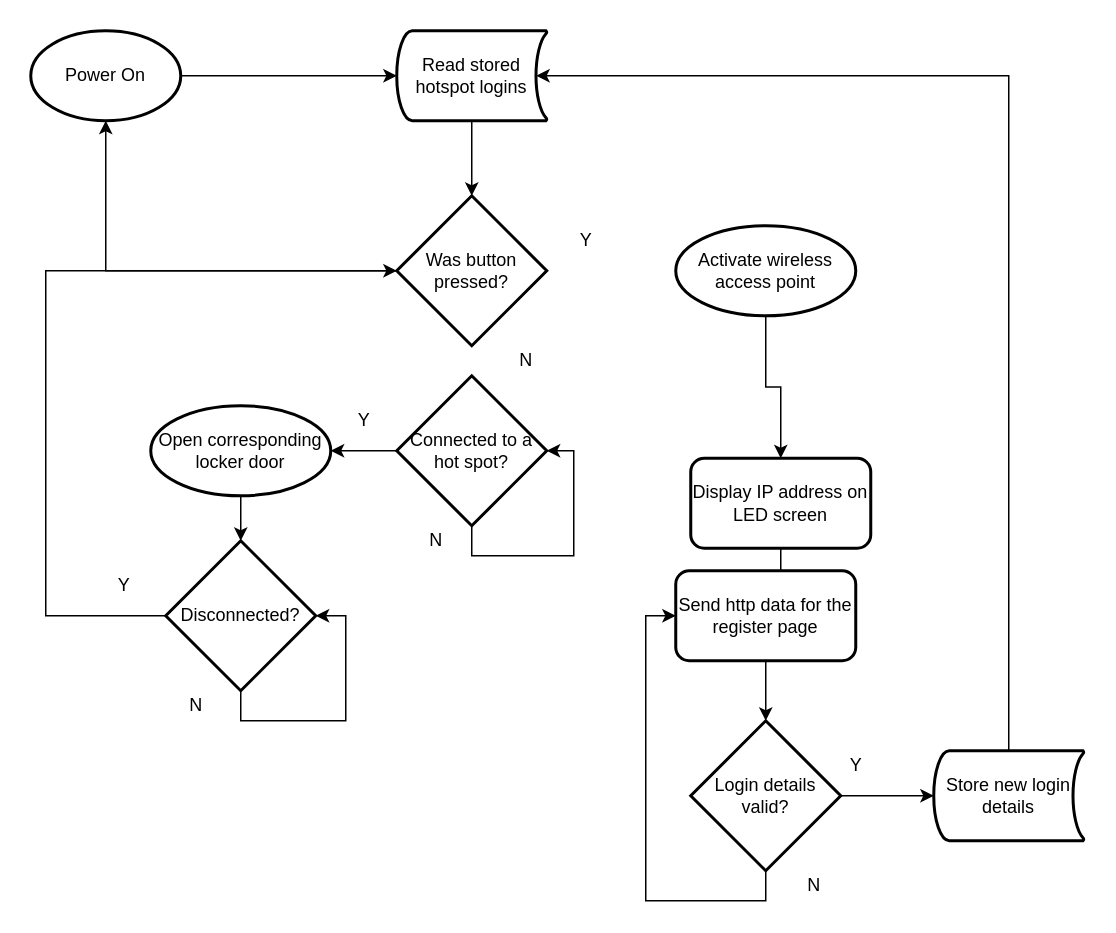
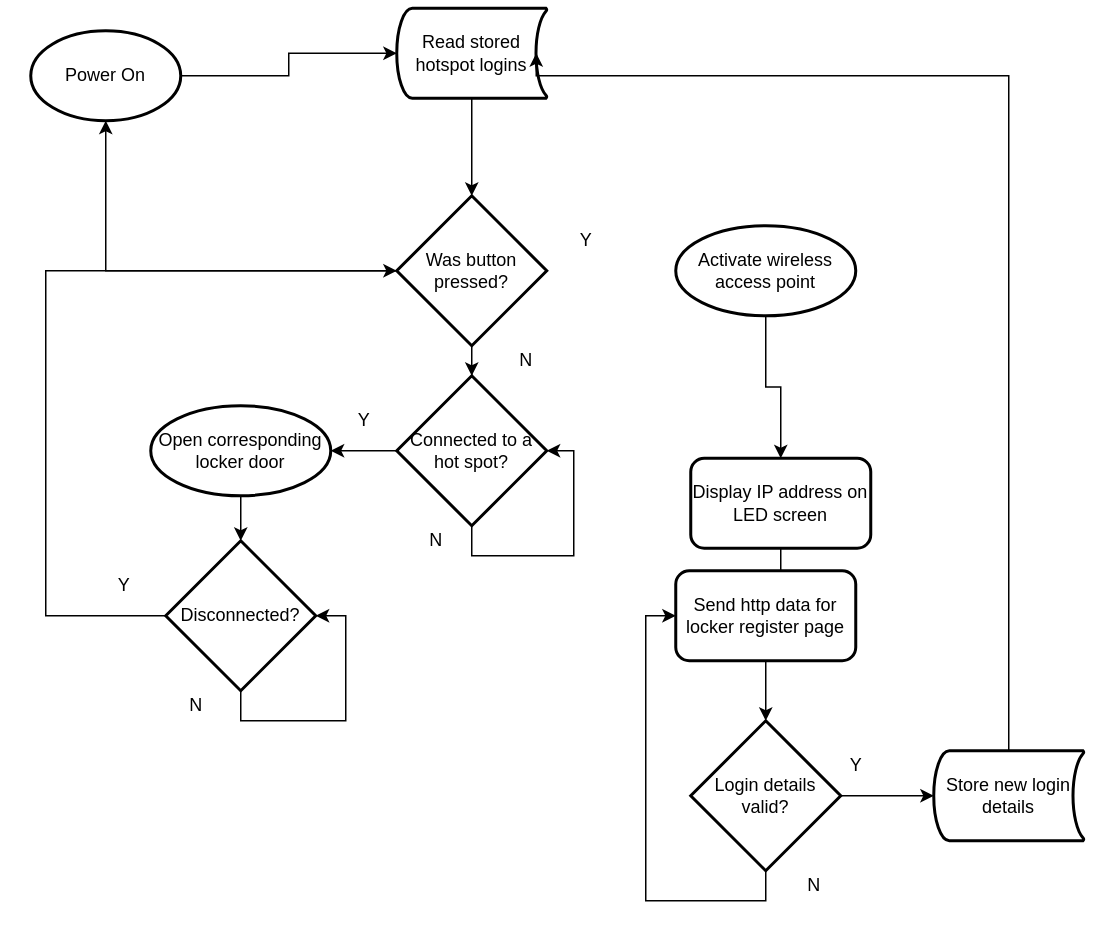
(472, 76) -> (472, 53)
none -> (472, 366)
(766, 616) -> (766, 616)
